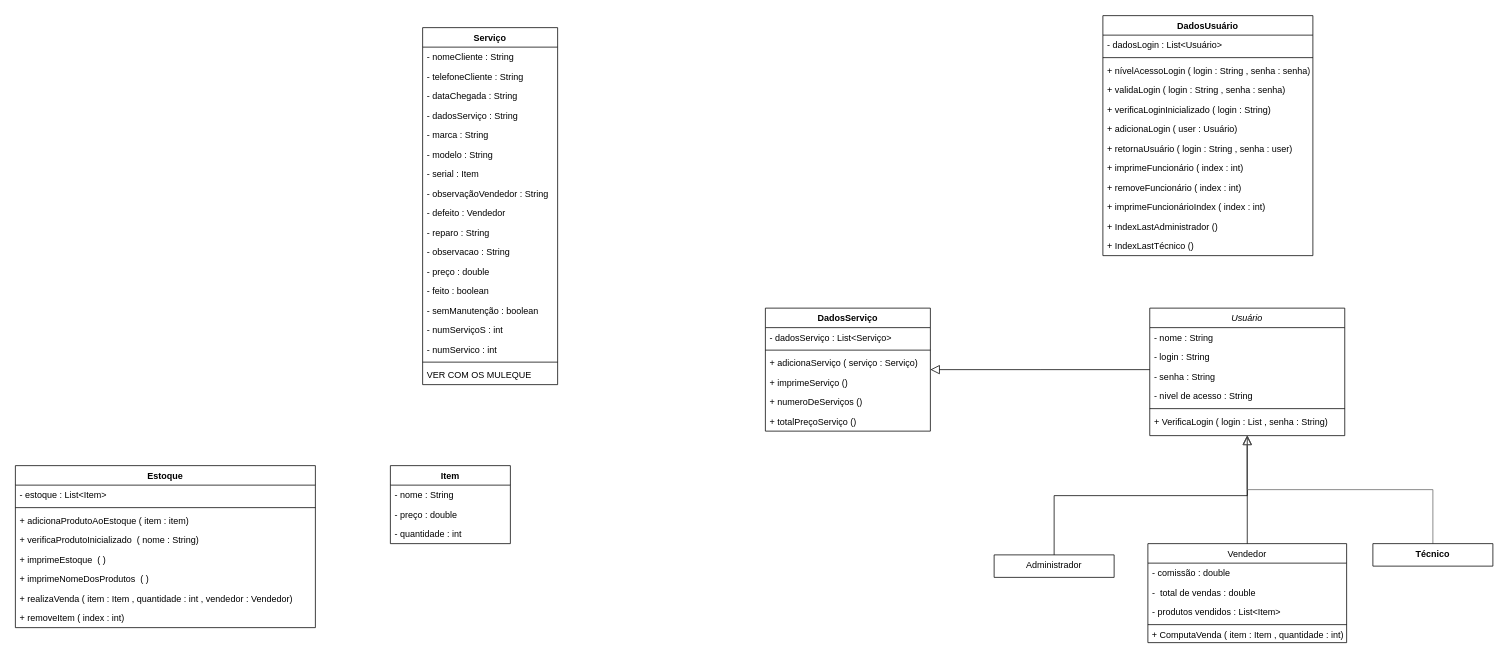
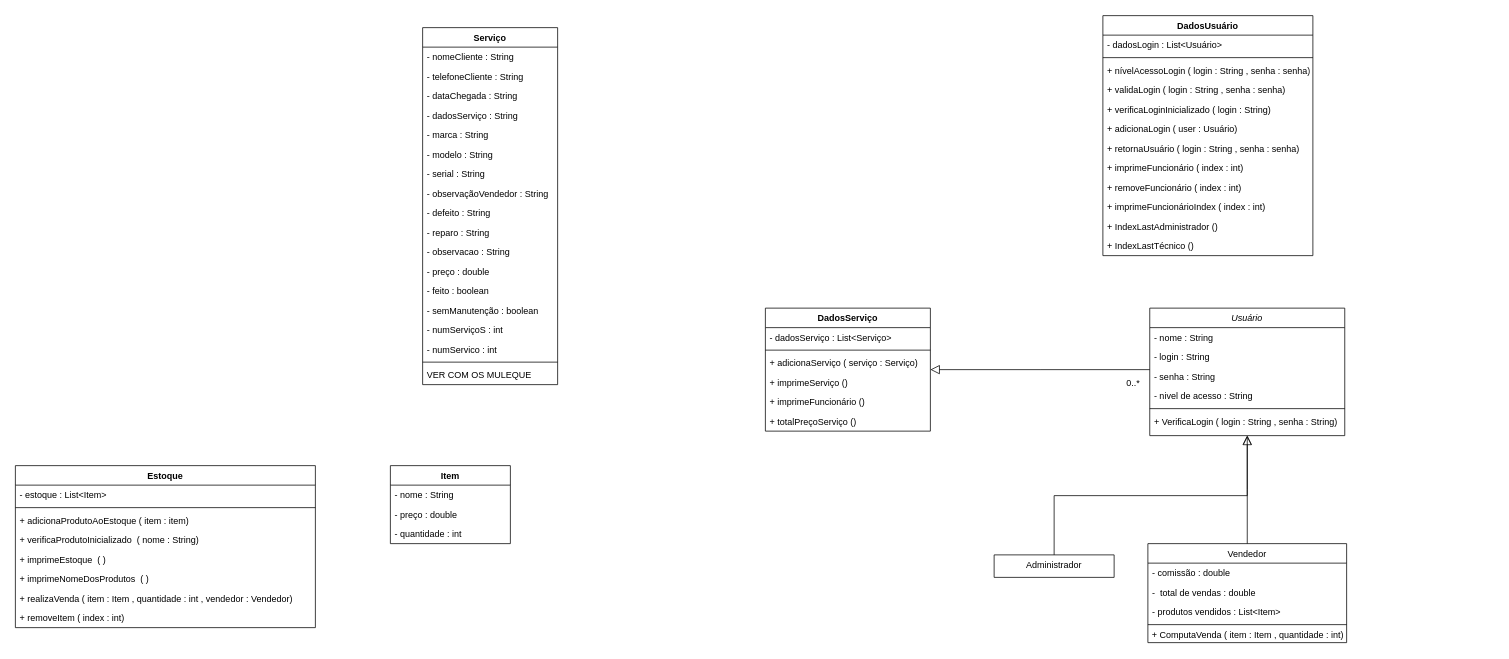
(1212, 149) -> (1214, 149)
(458, 174) -> (461, 174)
(471, 213) -> (465, 213)
none -> (1133, 383)
(819, 402) -> (820, 402)
(1253, 422) -> (1258, 422)
(1343, 489) -> none
(1433, 555) -> none
